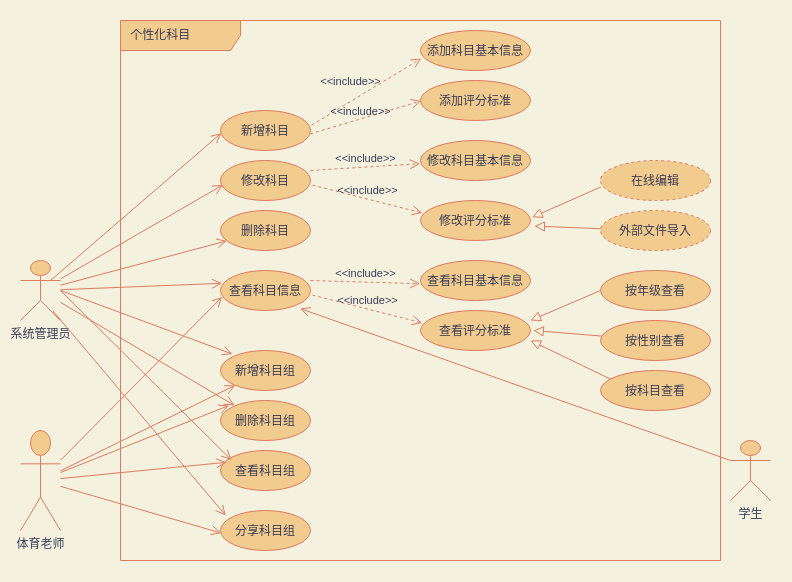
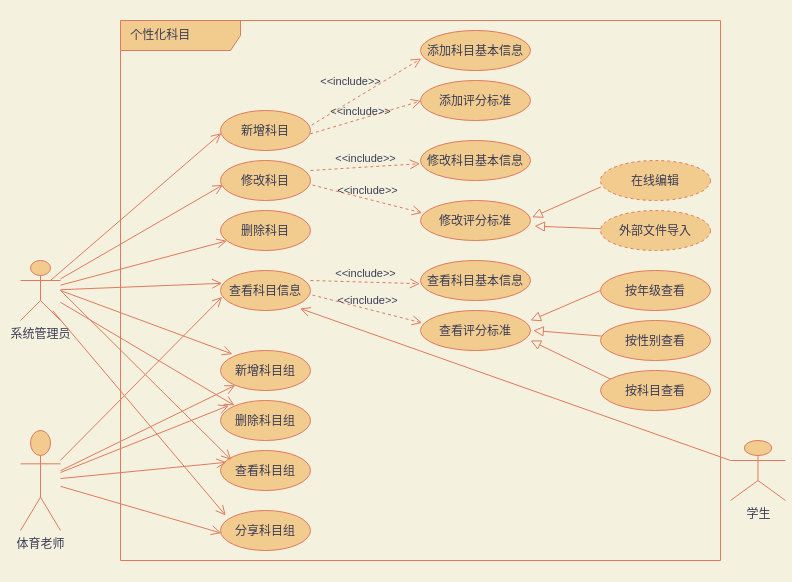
(751, 471) -> (758, 471)
